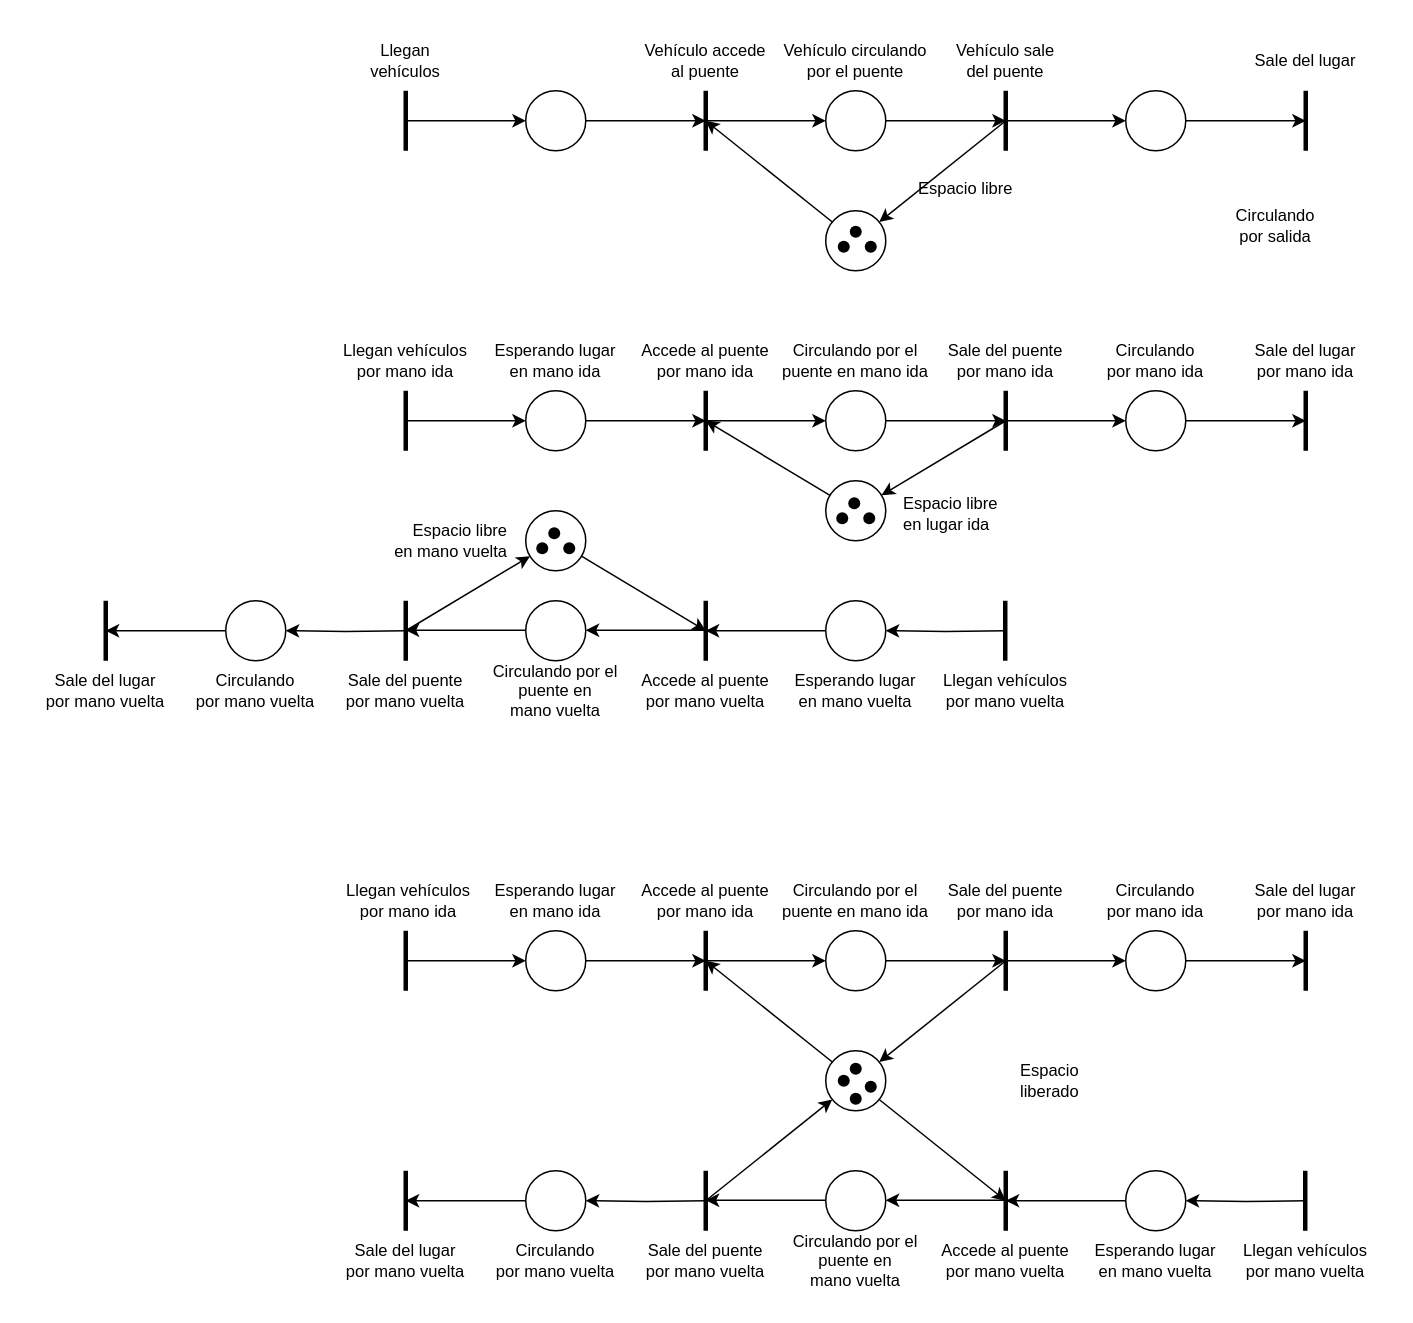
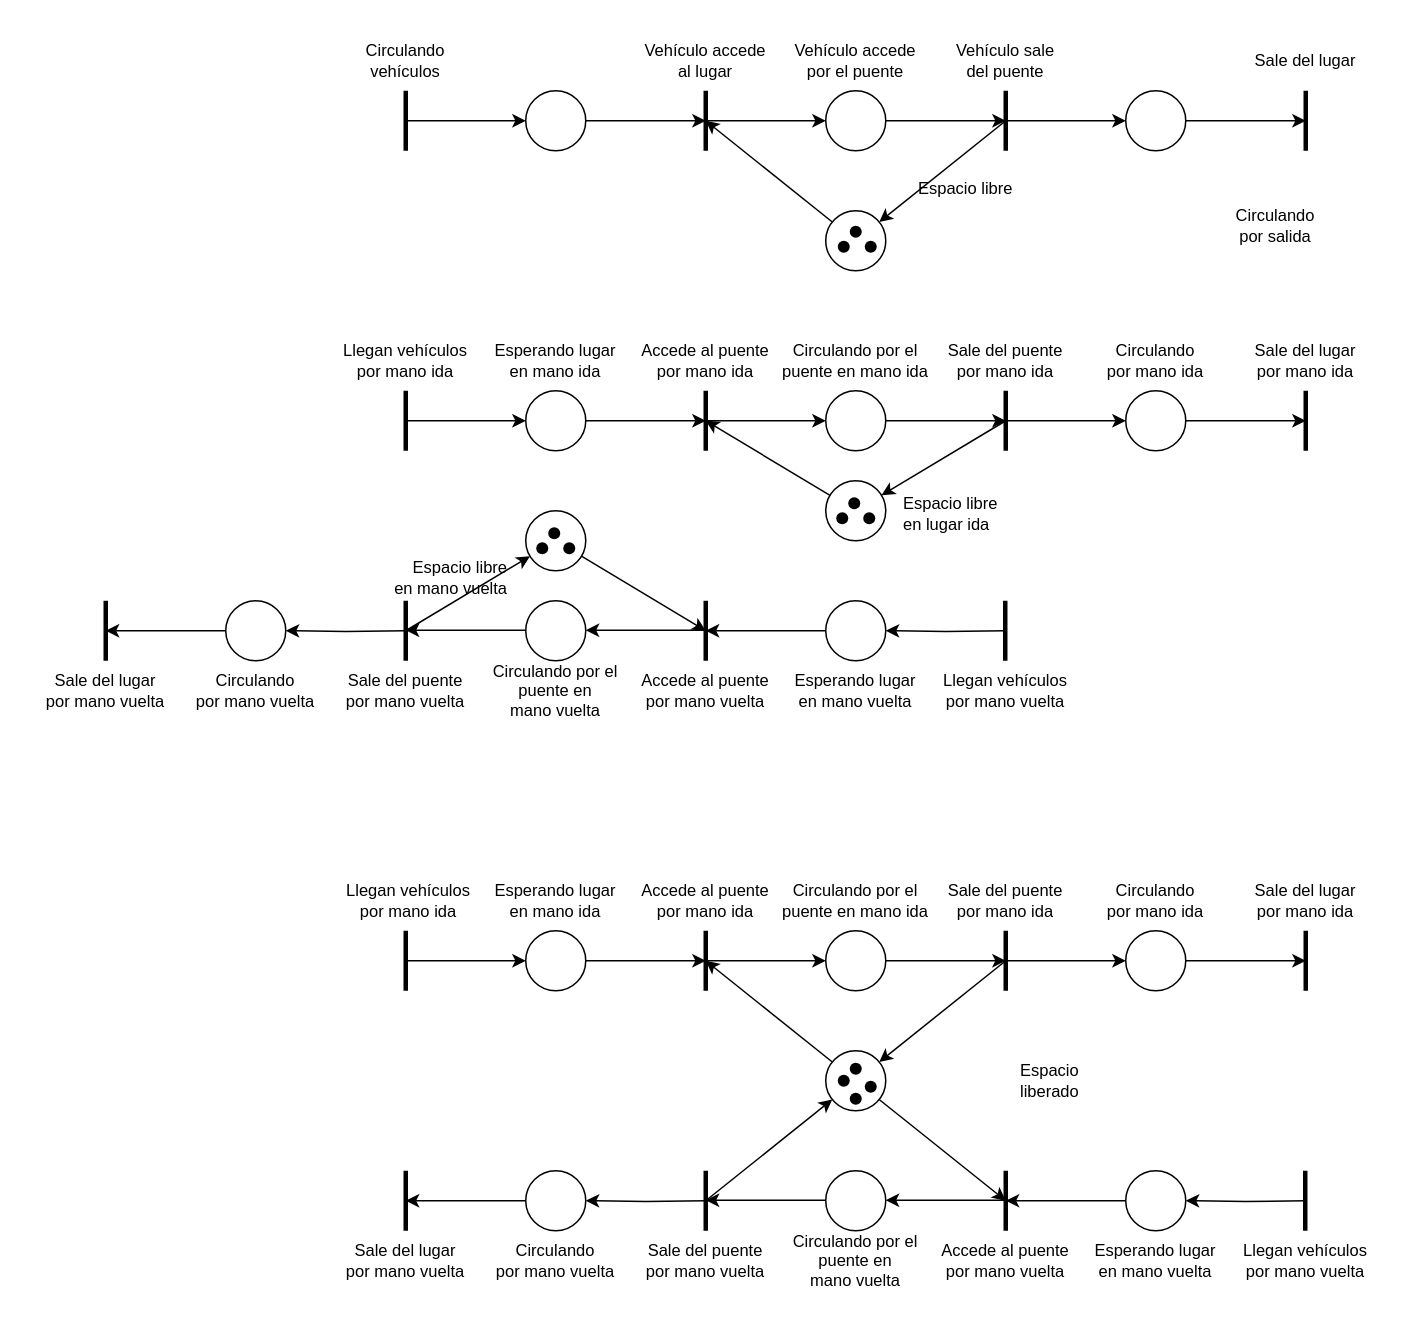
(406, 61) -> (406, 61)
(706, 61) -> (706, 61)
(856, 61) -> (856, 61)
(428, 541) -> (428, 578)
